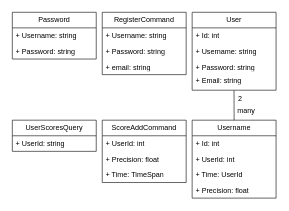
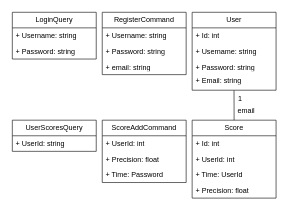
(54, 20) -> (54, 20)
(241, 99) -> (241, 99)
(247, 111) -> (247, 111)
(234, 128) -> (234, 128)
(133, 176) -> (134, 176)
